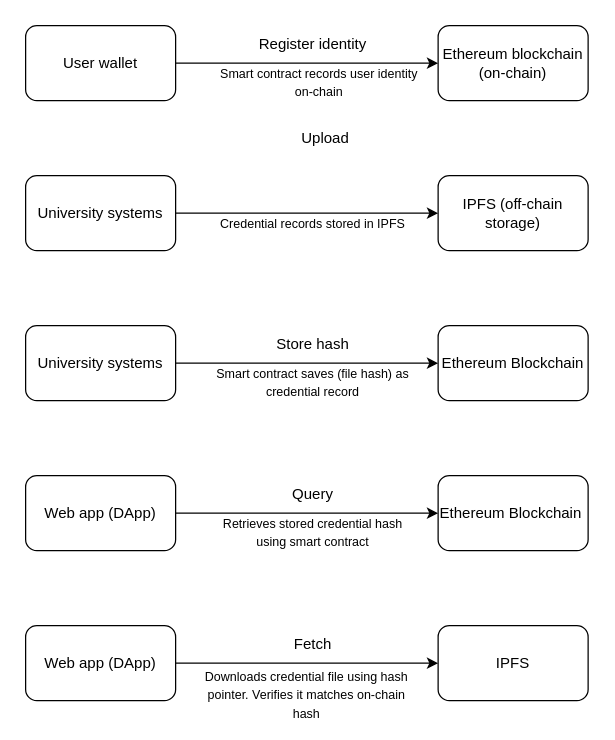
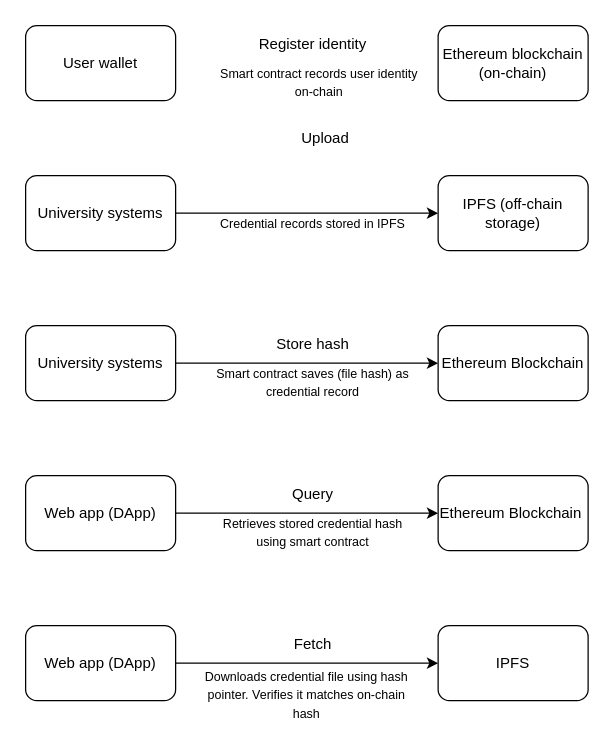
(303, 63) -> none
